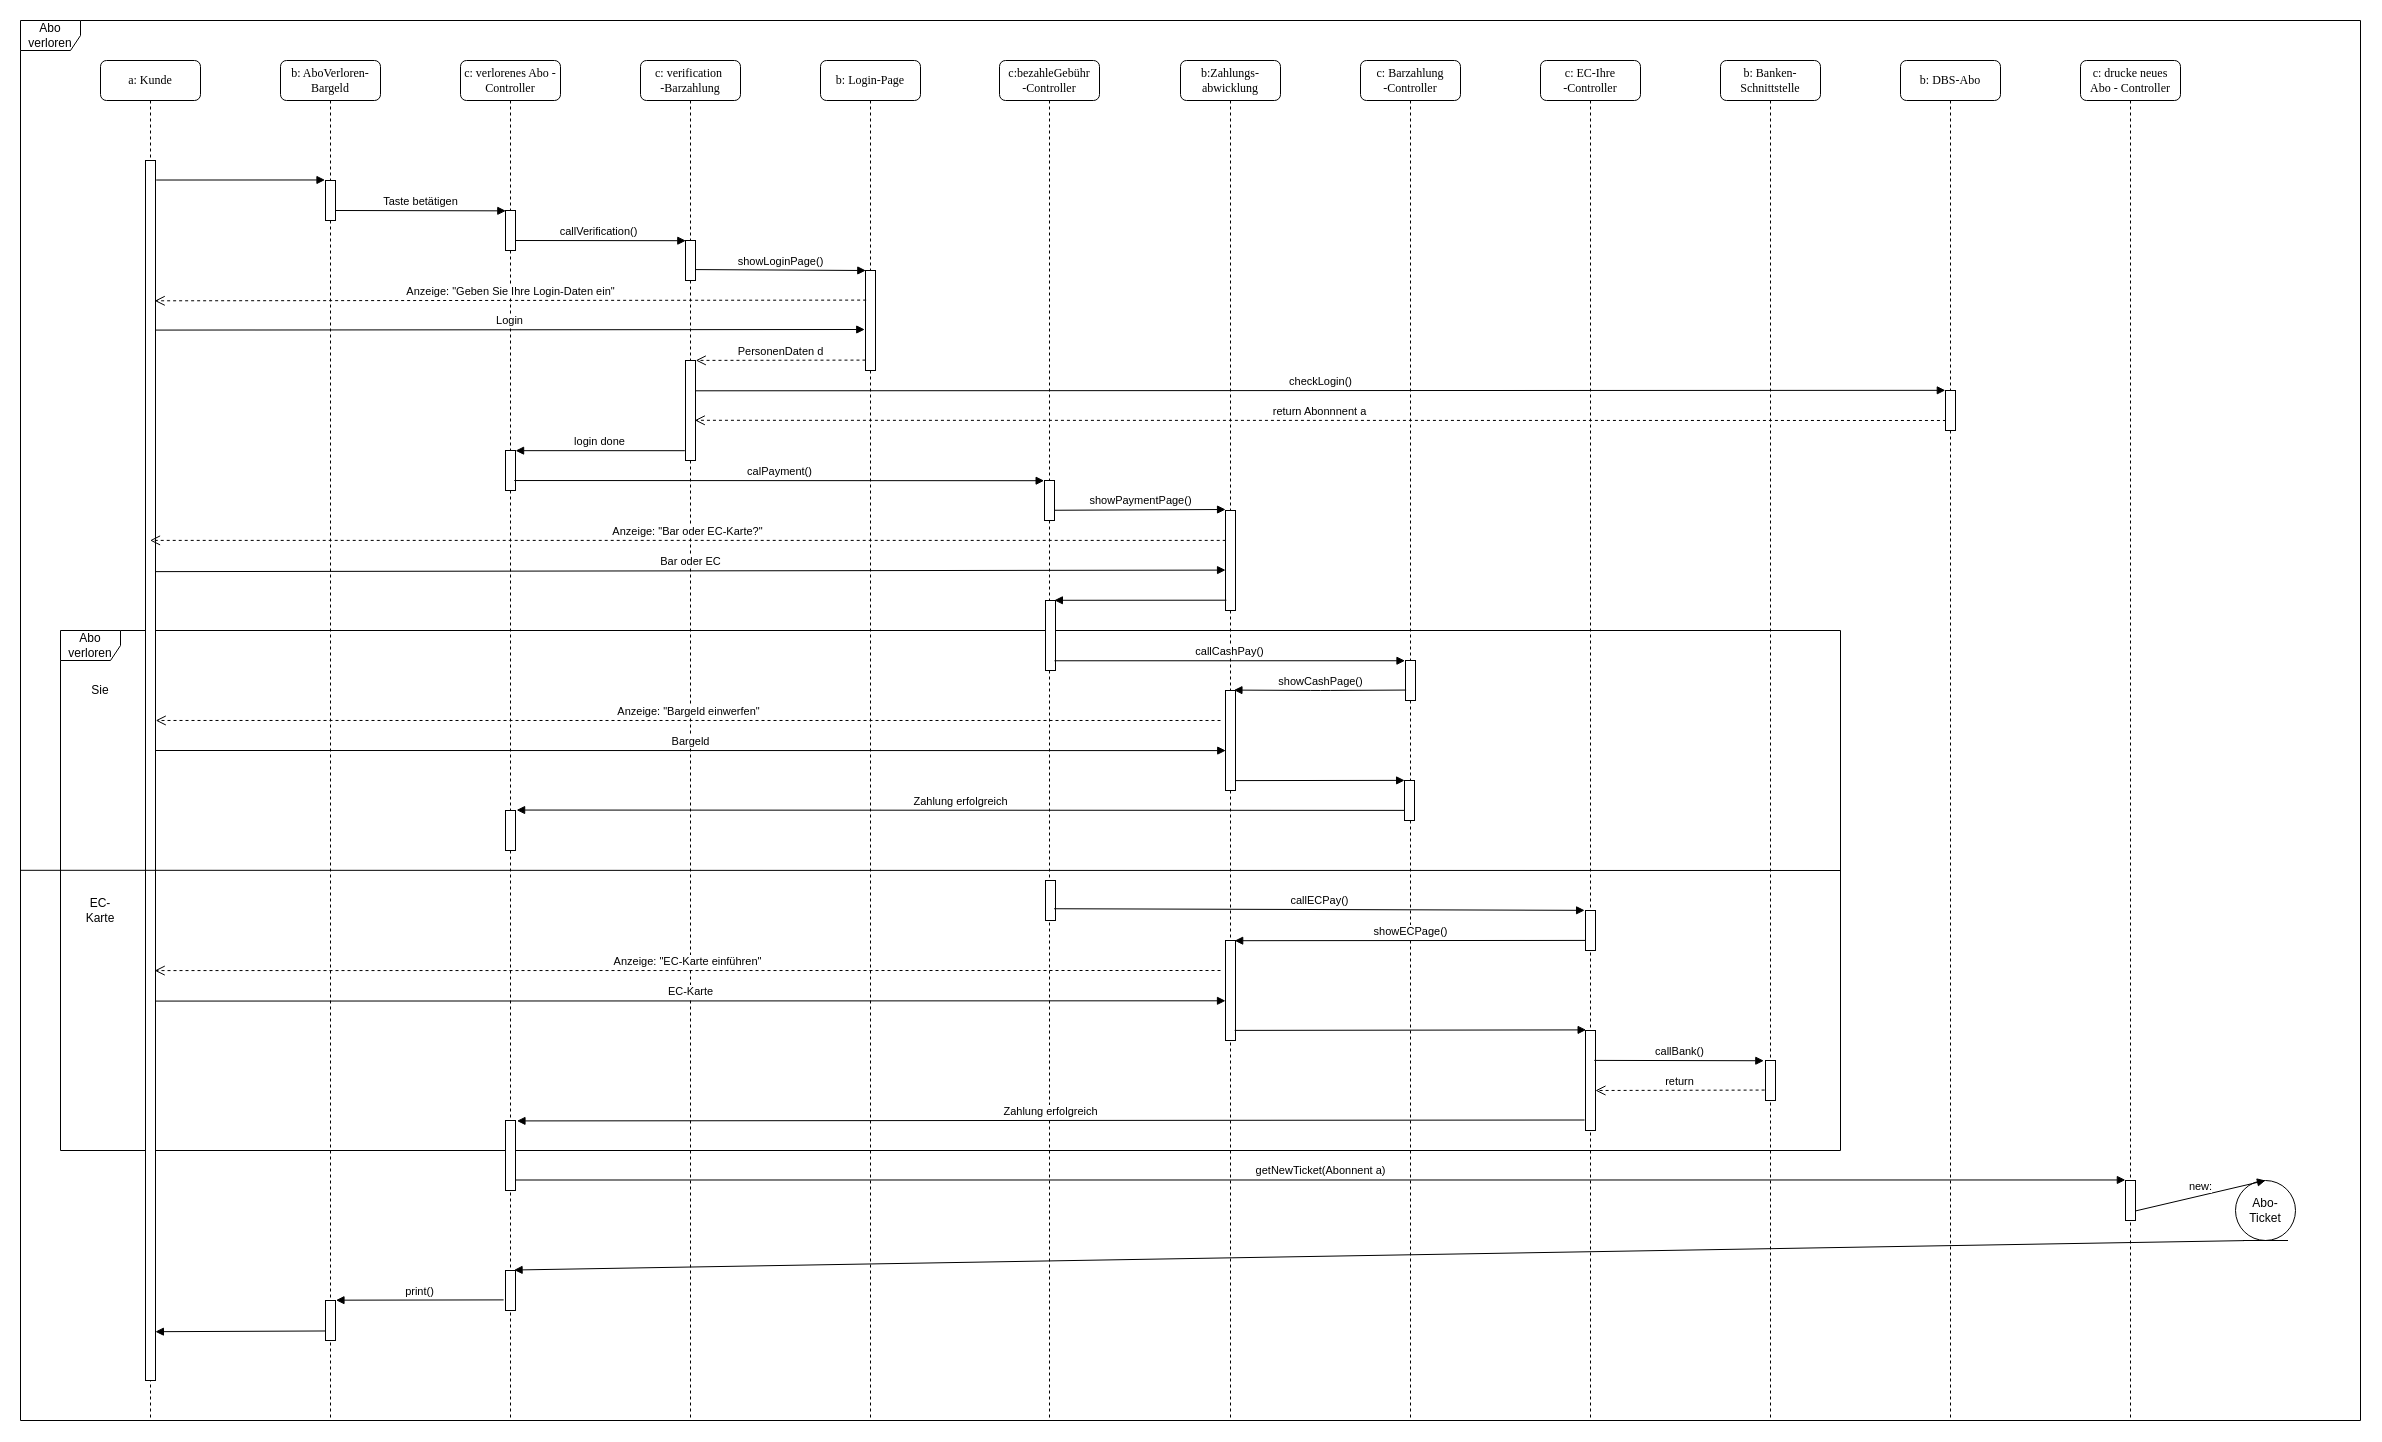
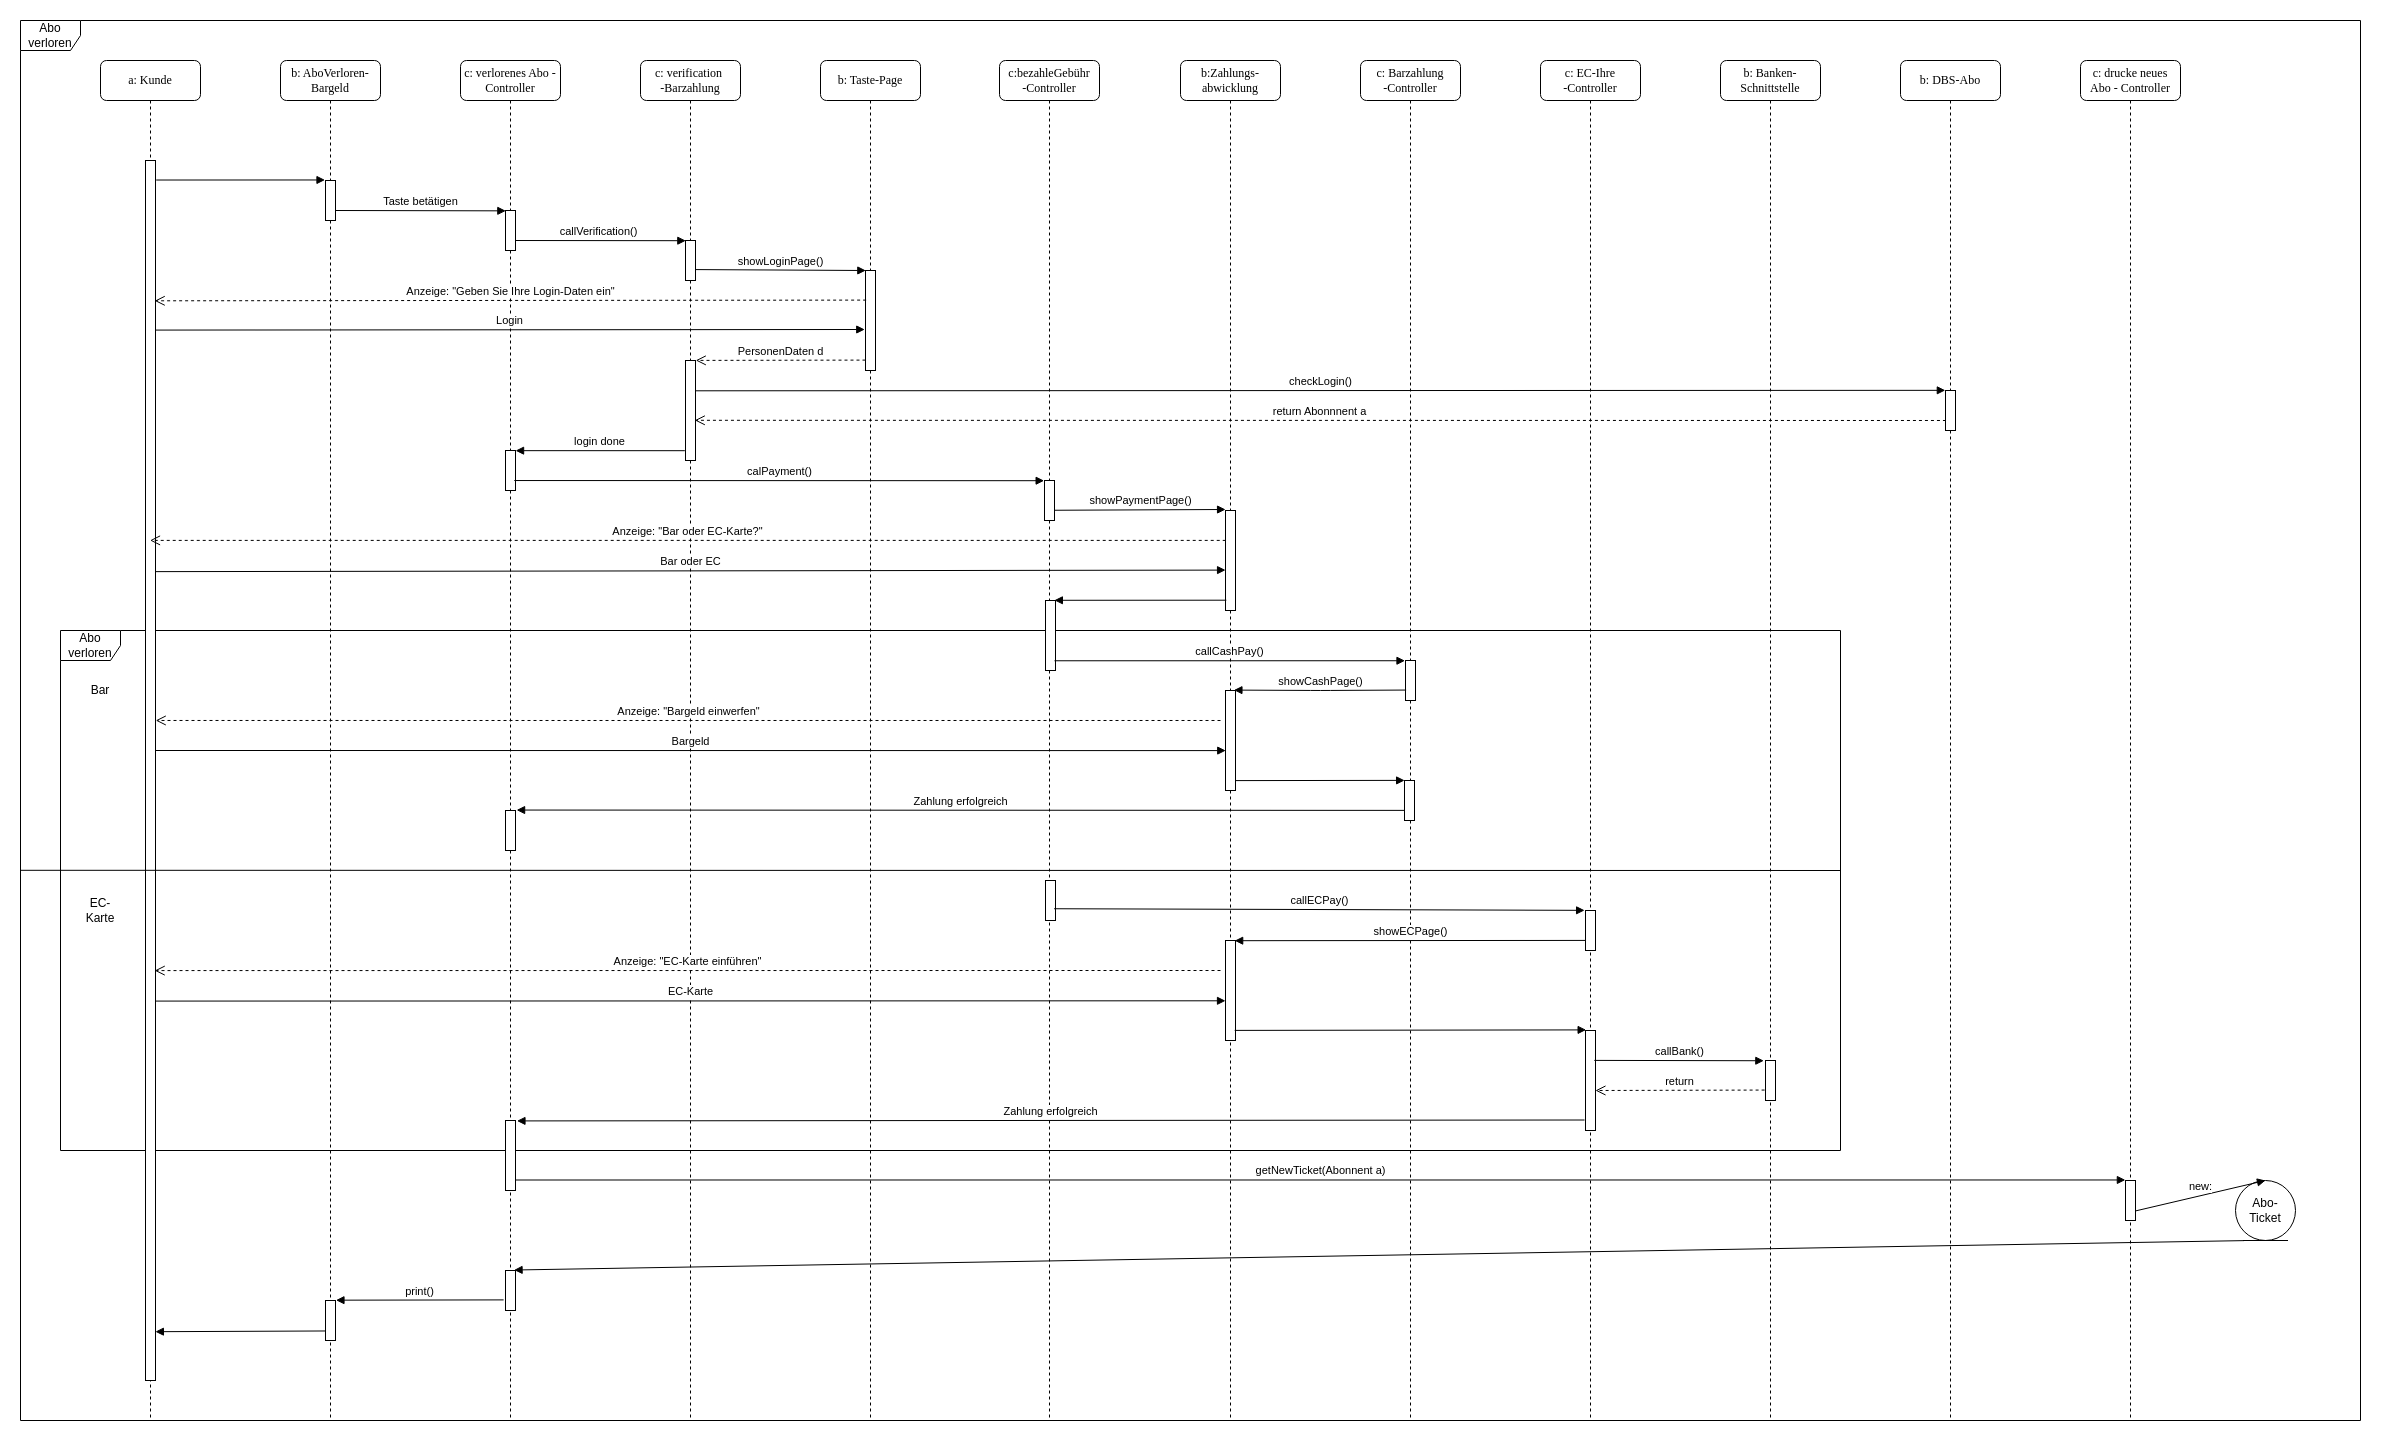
(871, 81) -> (871, 81)
(101, 691) -> (101, 691)
